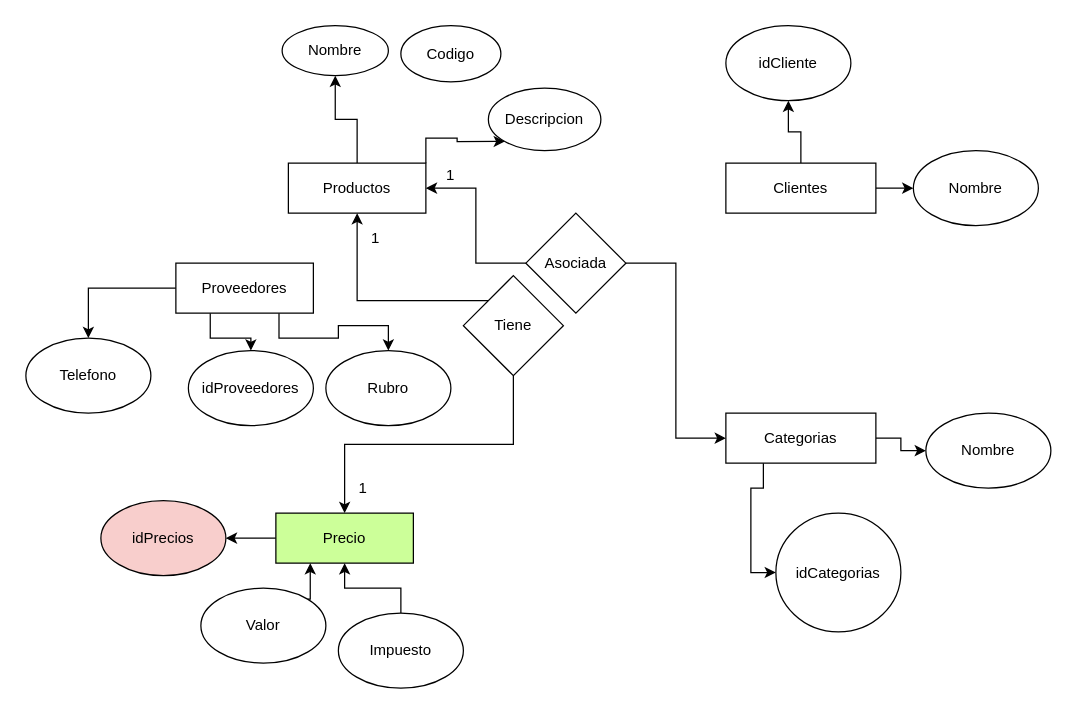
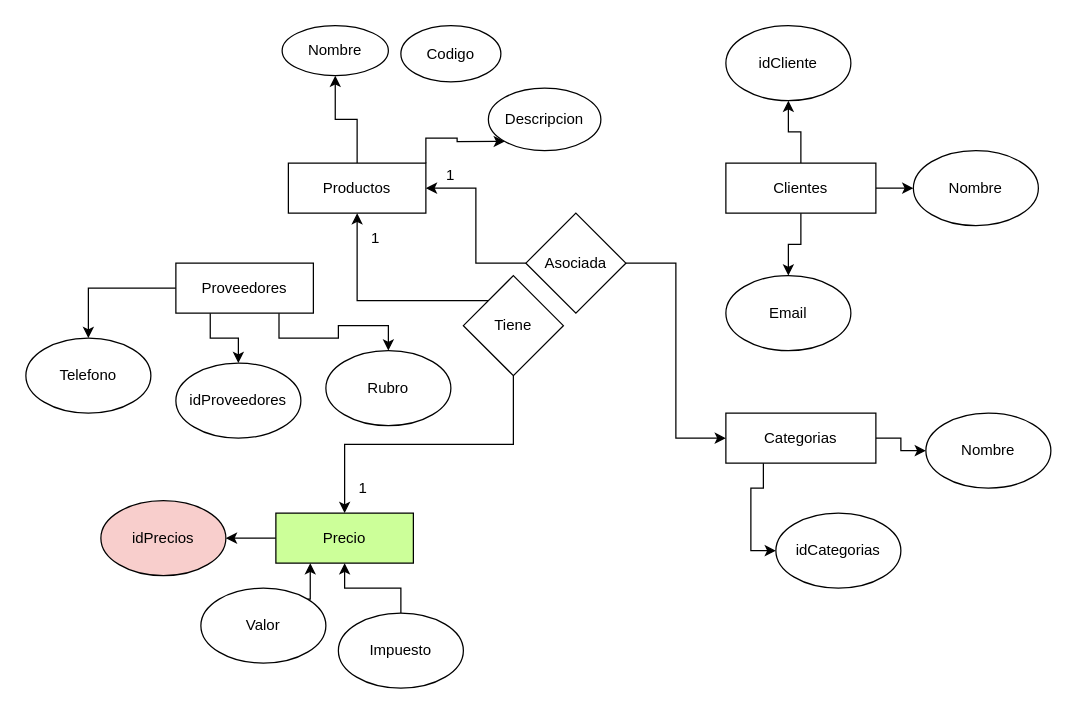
none -> (799, 244)
none -> (788, 313)
(251, 388) -> (238, 401)
(838, 573) -> (838, 551)
